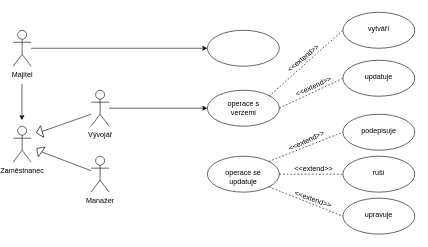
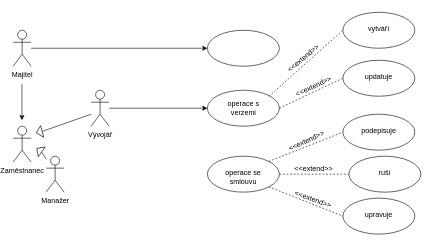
(243, 169) -> (243, 169)
(100, 174) -> (55, 174)
(379, 174) -> (385, 174)
